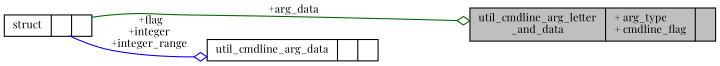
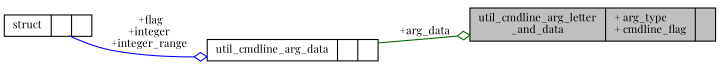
(274, 16) -> (418, 40)
